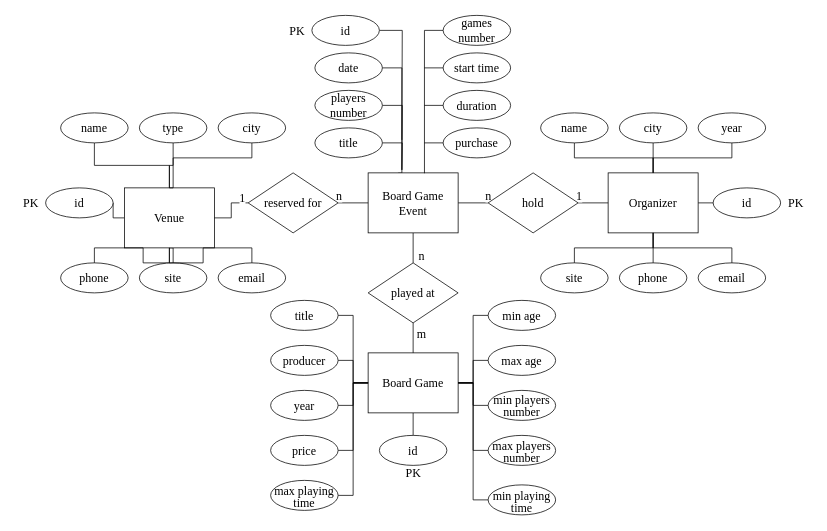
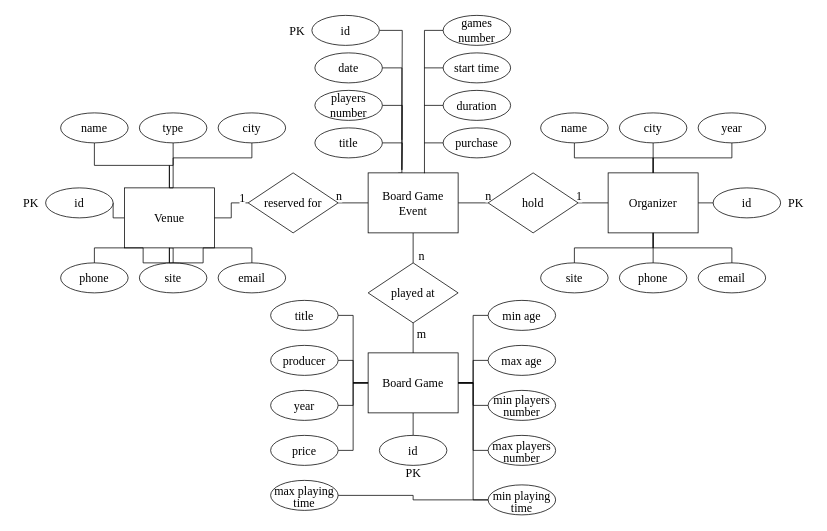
(353, 474) -> (413, 495)
